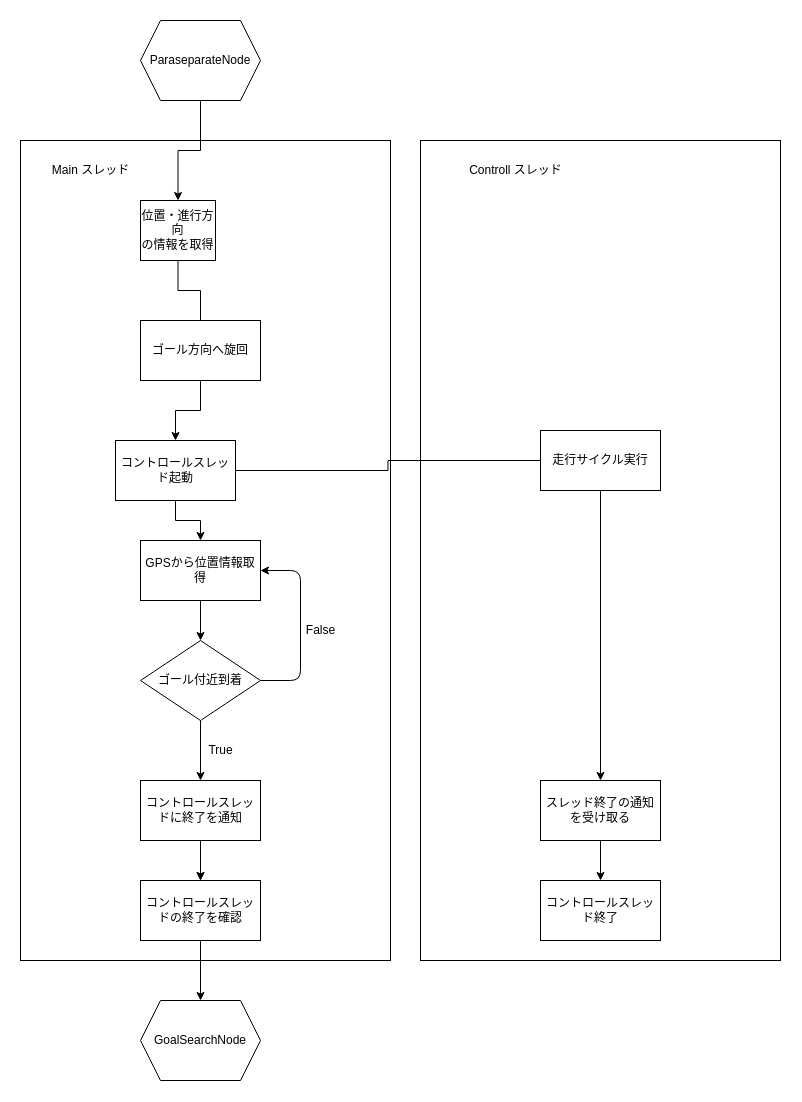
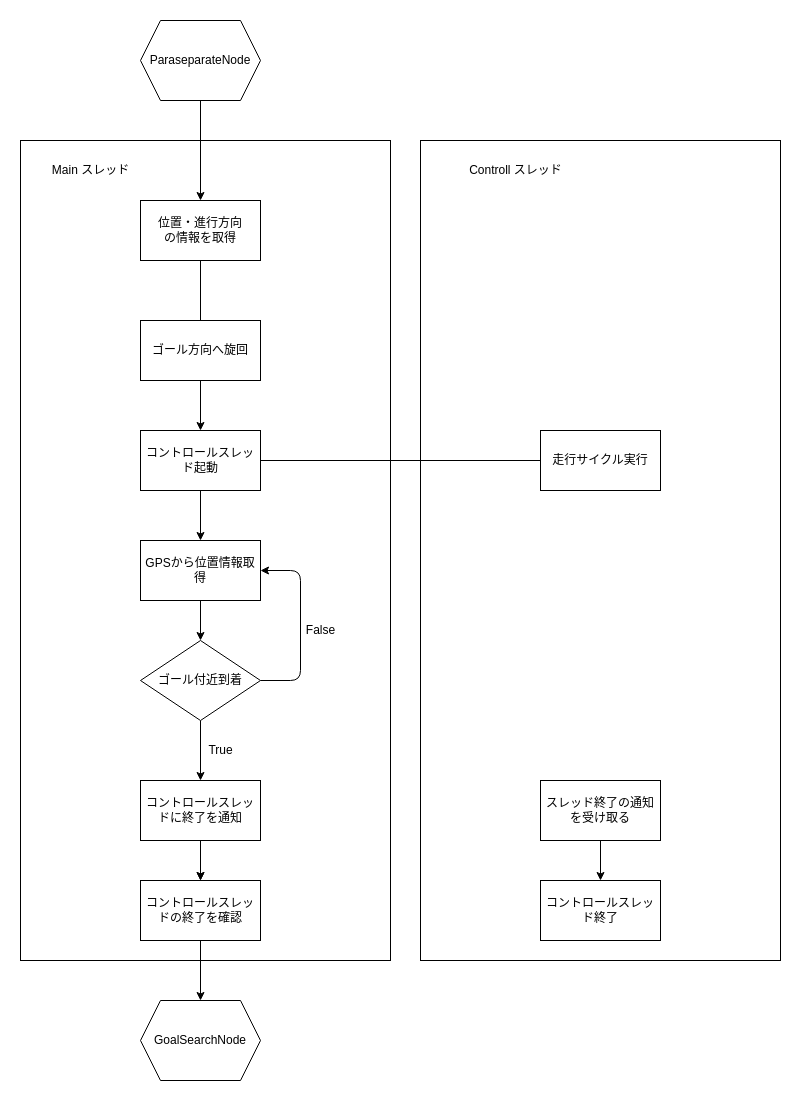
(178, 231) -> (201, 231)
(176, 471) -> (201, 461)
(601, 632) -> none
